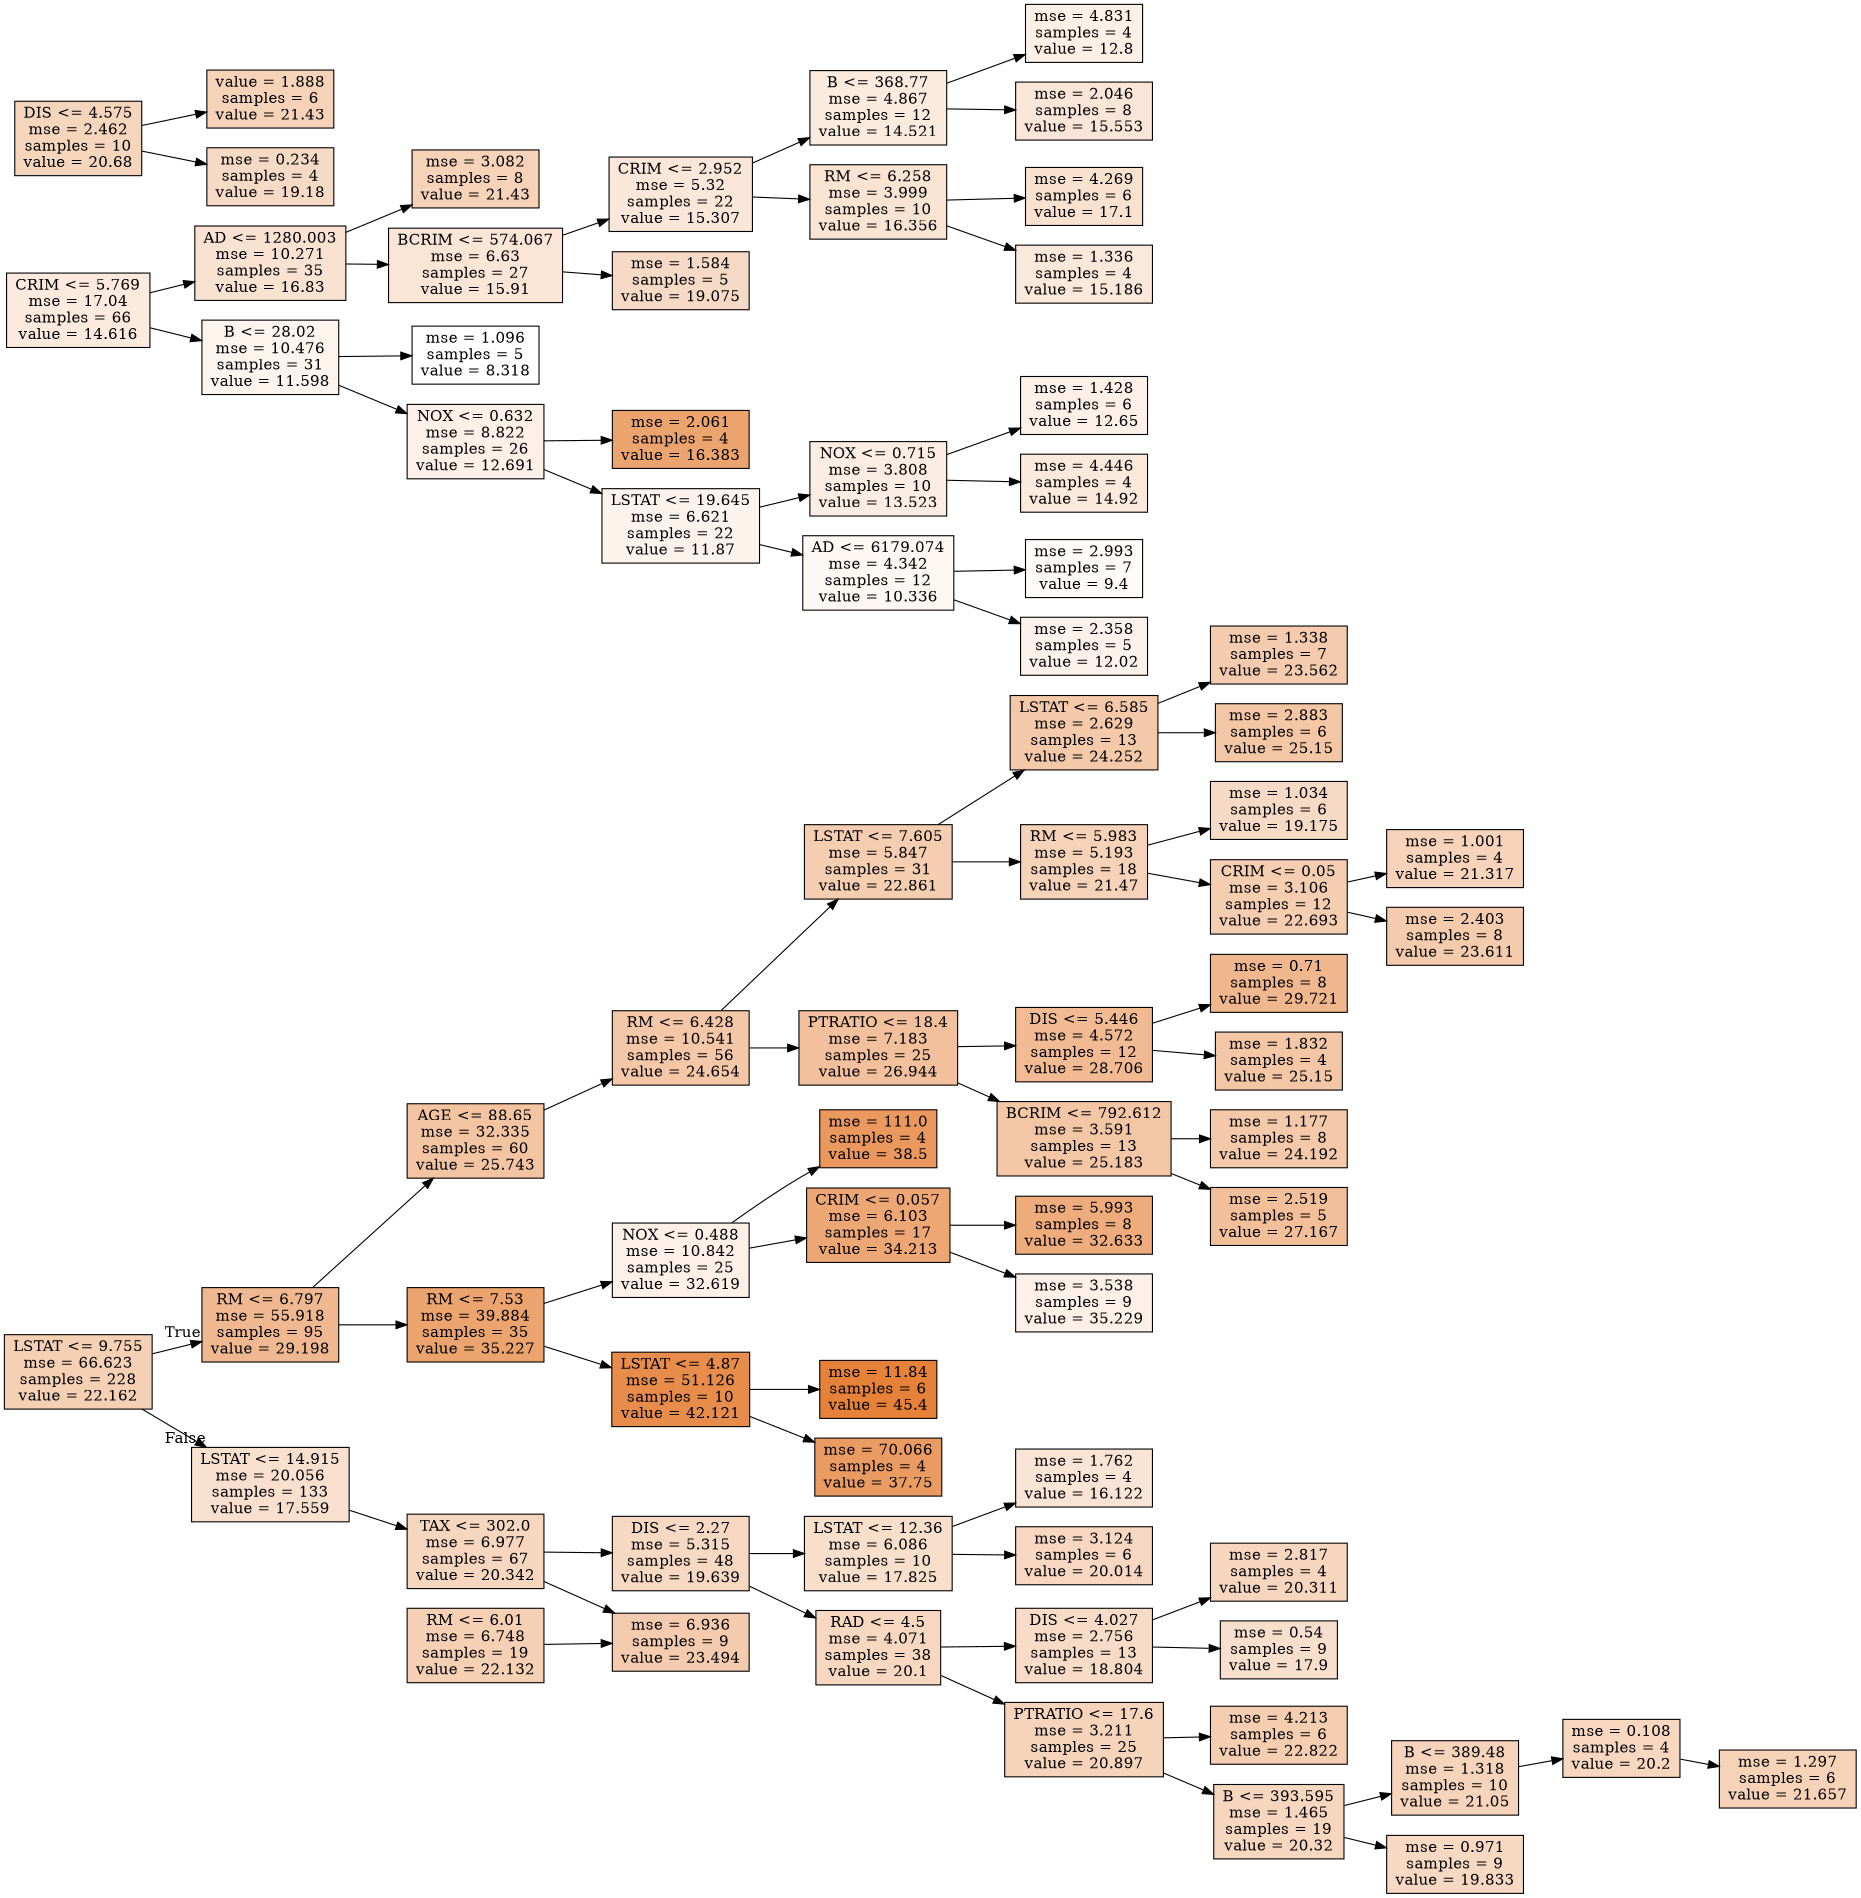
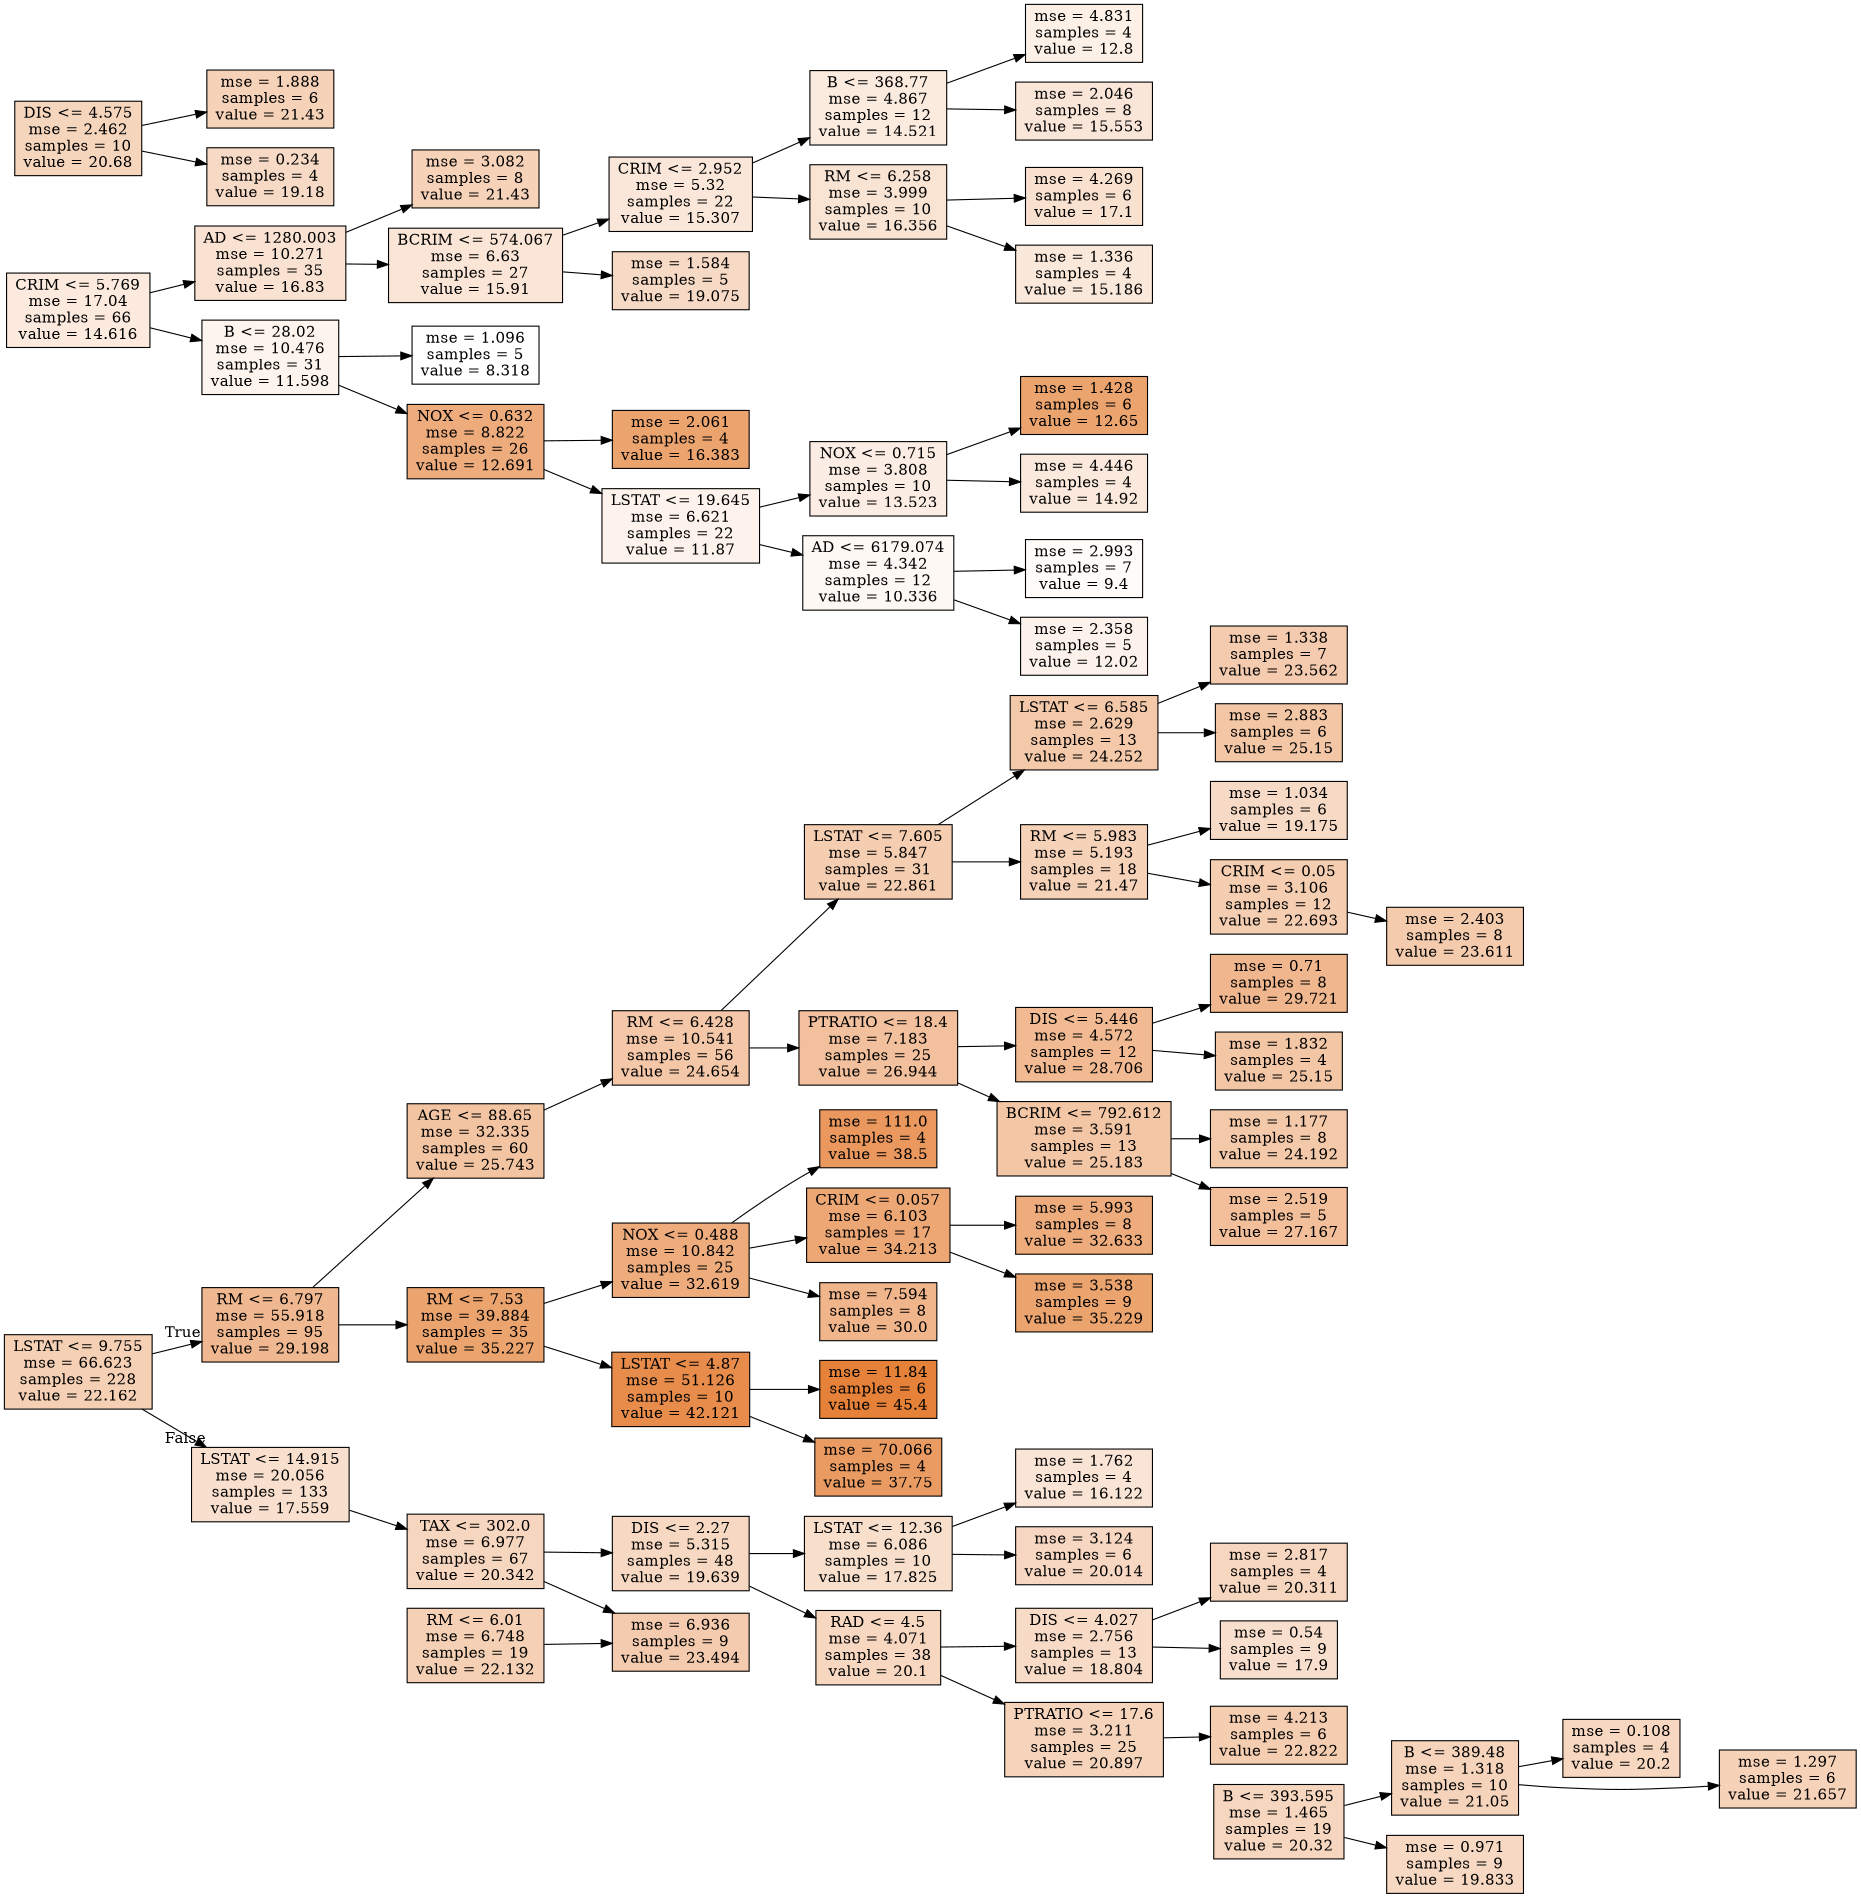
(270, 99) -> (270, 99)
(1084, 405) -> (1084, 405)
(476, 442) -> (476, 442)
(1455, 859) -> none
(681, 1260) -> (681, 1260)
(1084, 1303) -> (1084, 1303)
none -> (878, 1312)
(1694, 1762) -> (1613, 1789)
(1183, 1782) -> none
